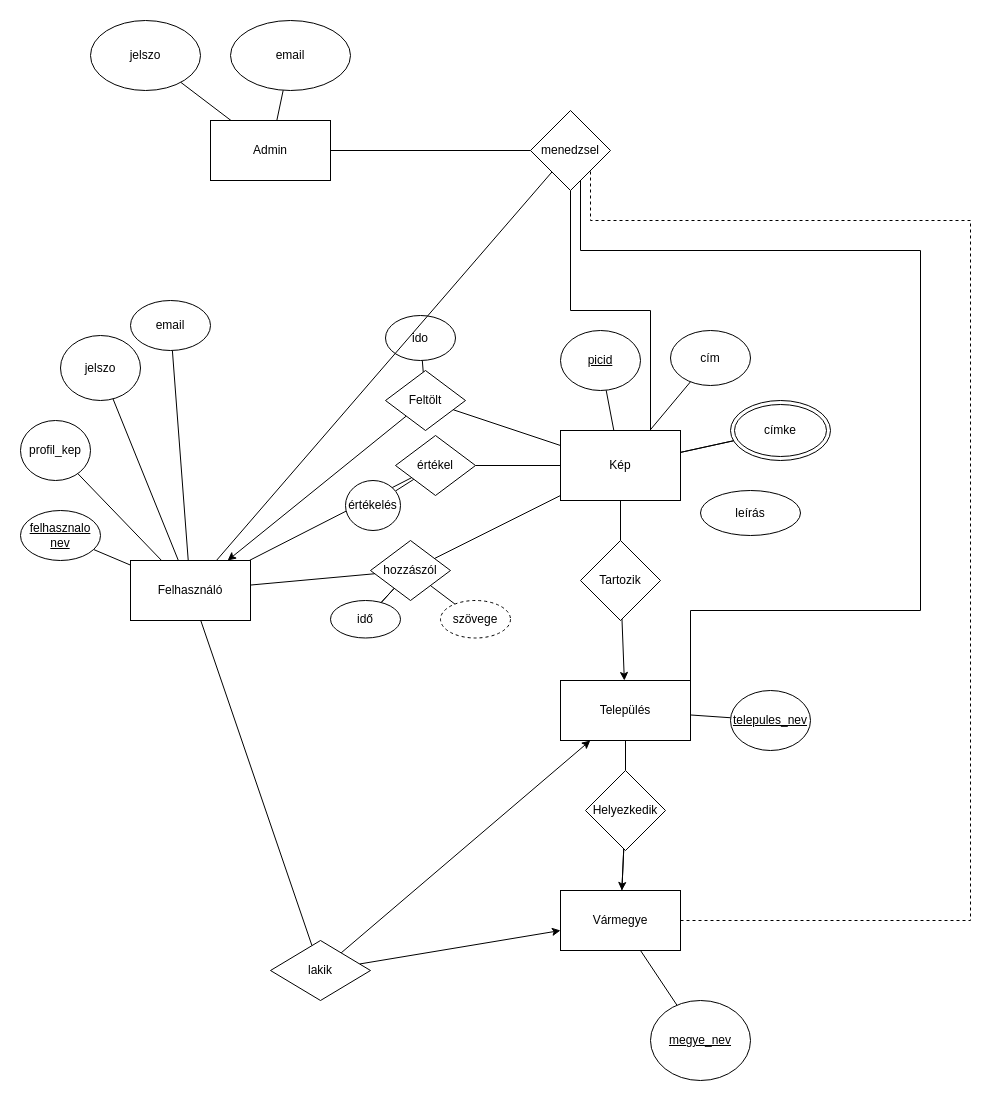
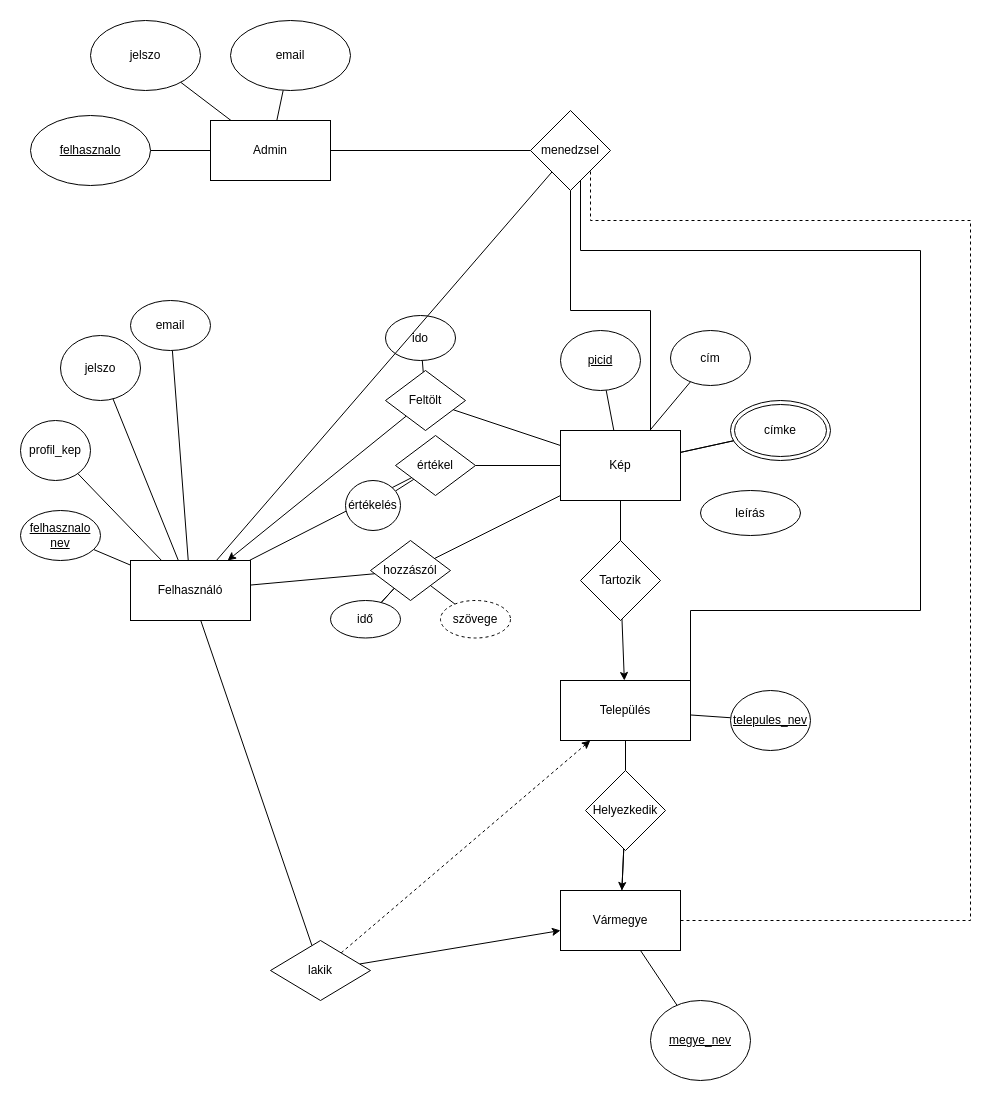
none -> (91, 151)
none -> (181, 151)
(463, 849) -> (463, 849)
